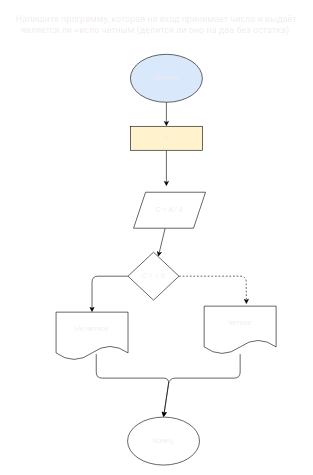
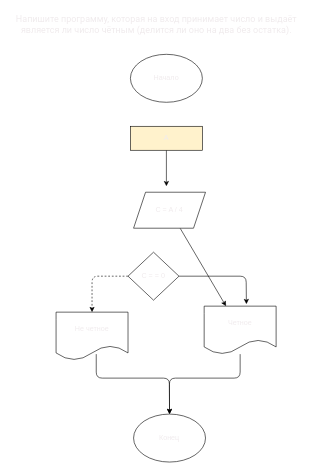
(167, 78) -> (167, 78)
(167, 112) -> none
(162, 240) -> (202, 266)
(223, 276) -> (223, 276)
(95, 277) -> (95, 277)
(164, 441) -> (170, 438)
